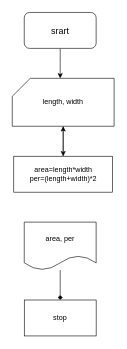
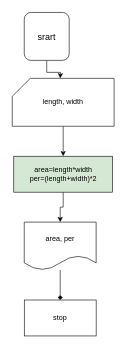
(60, 30) -> (47, 36)
(63, 155) -> (60, 209)
(63, 174) -> (63, 174)
